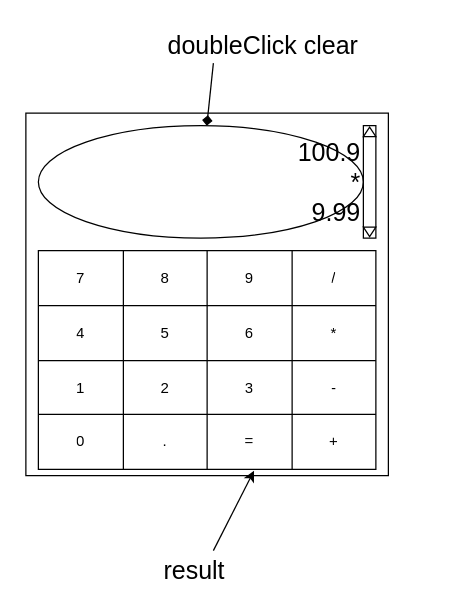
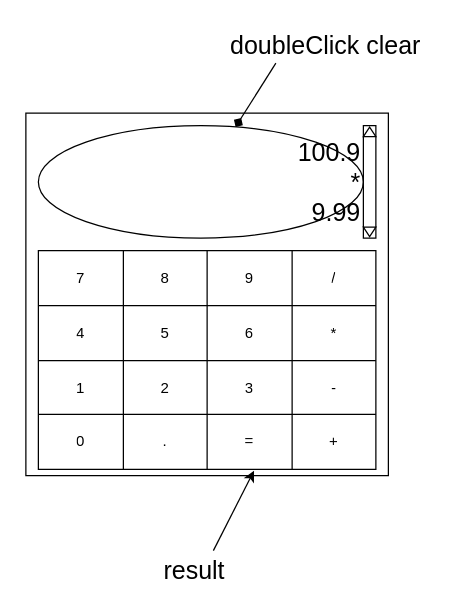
(263, 44) -> (326, 44)
